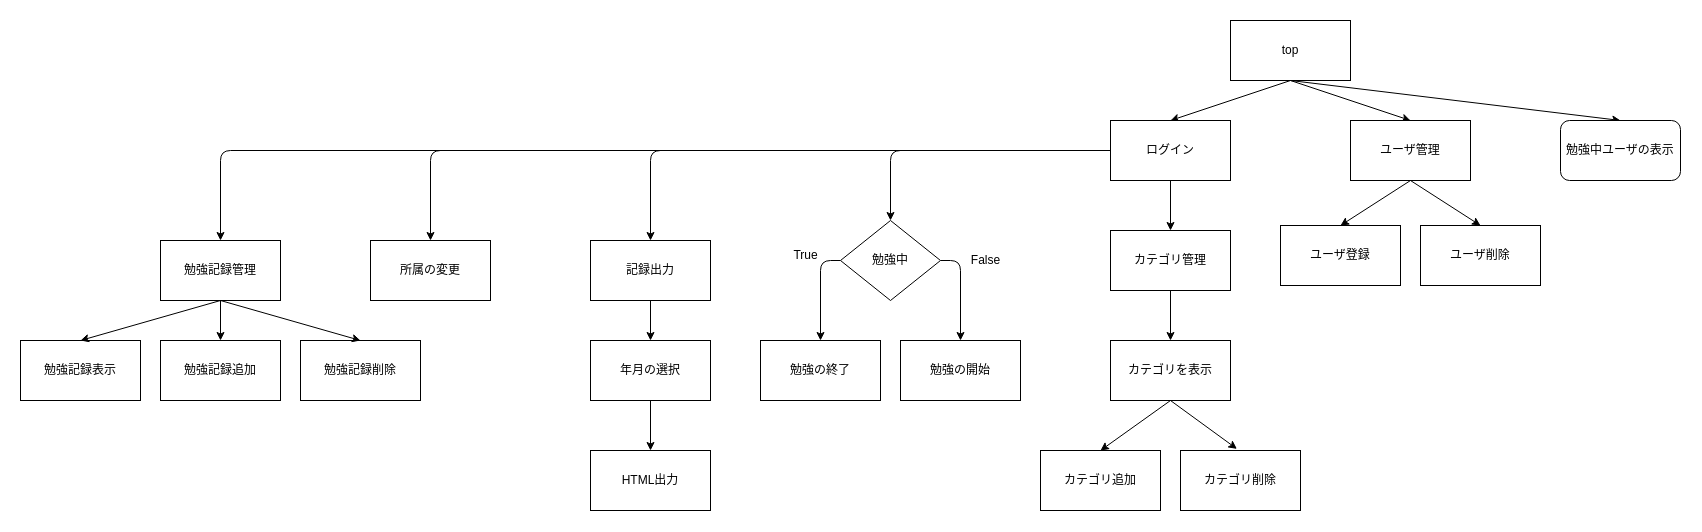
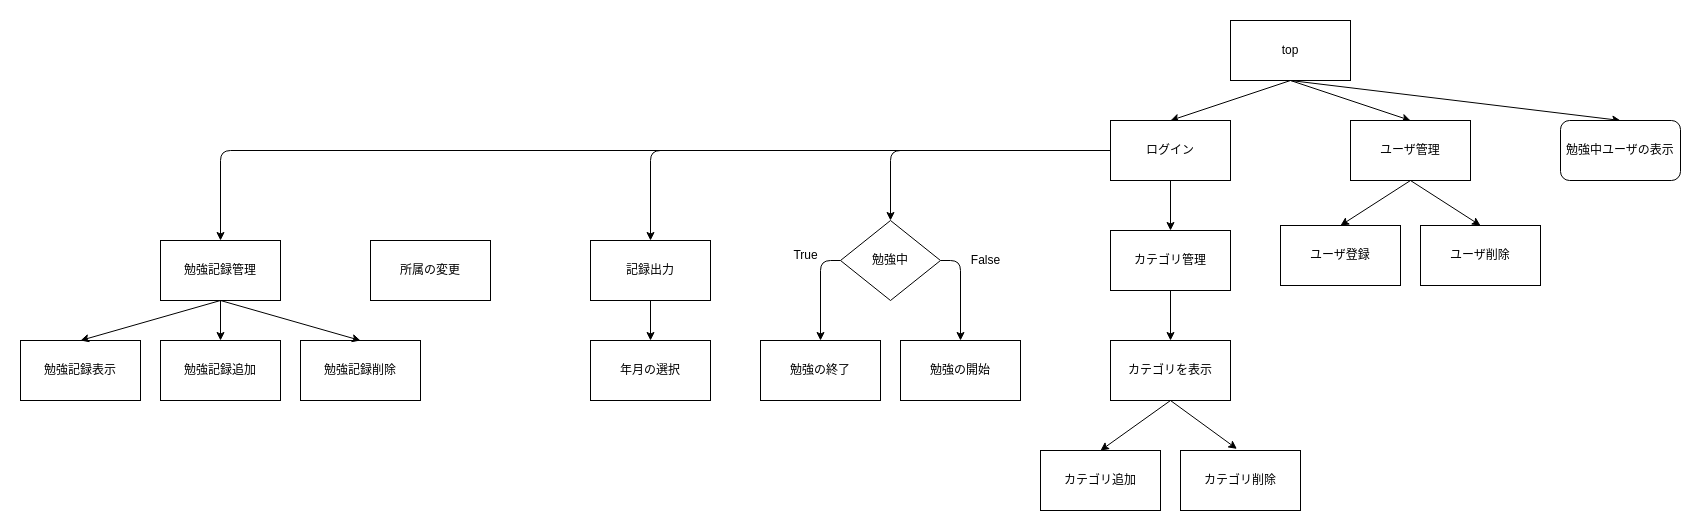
(431, 194) -> none
(651, 422) -> none
(651, 481) -> none
